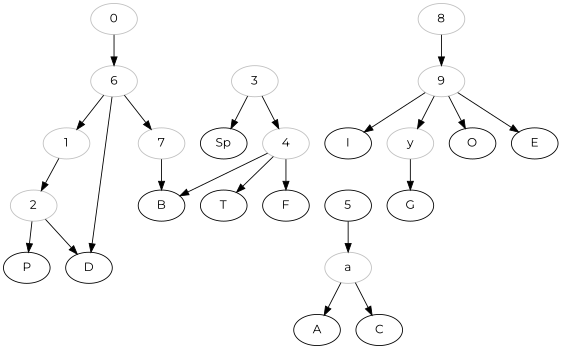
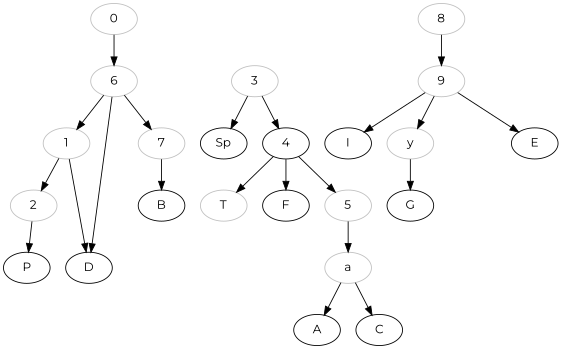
(286, 143) -> (286, 143)
(473, 143) -> none
(228, 173) -> (314, 171)
(224, 206) -> (224, 206)
(348, 206) -> (348, 206)
(58, 234) -> (77, 201)
